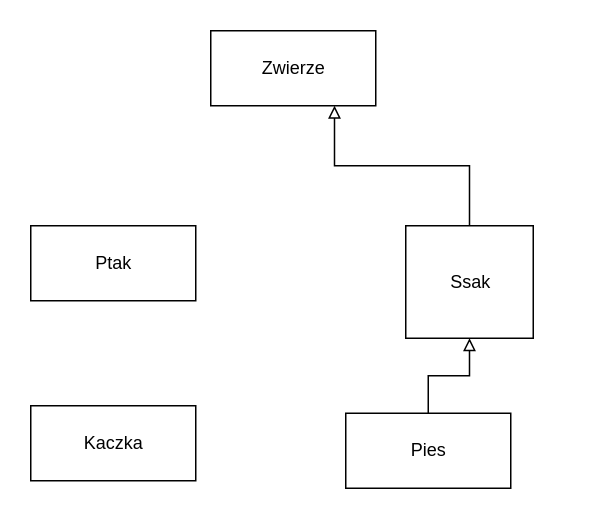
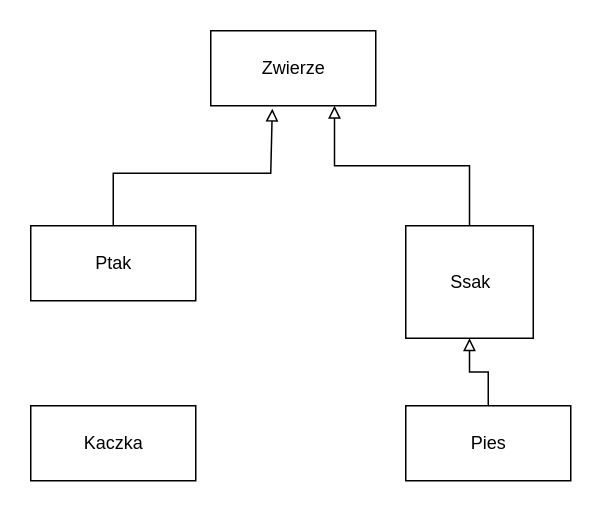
none -> (191, 173)
(428, 451) -> (488, 443)
